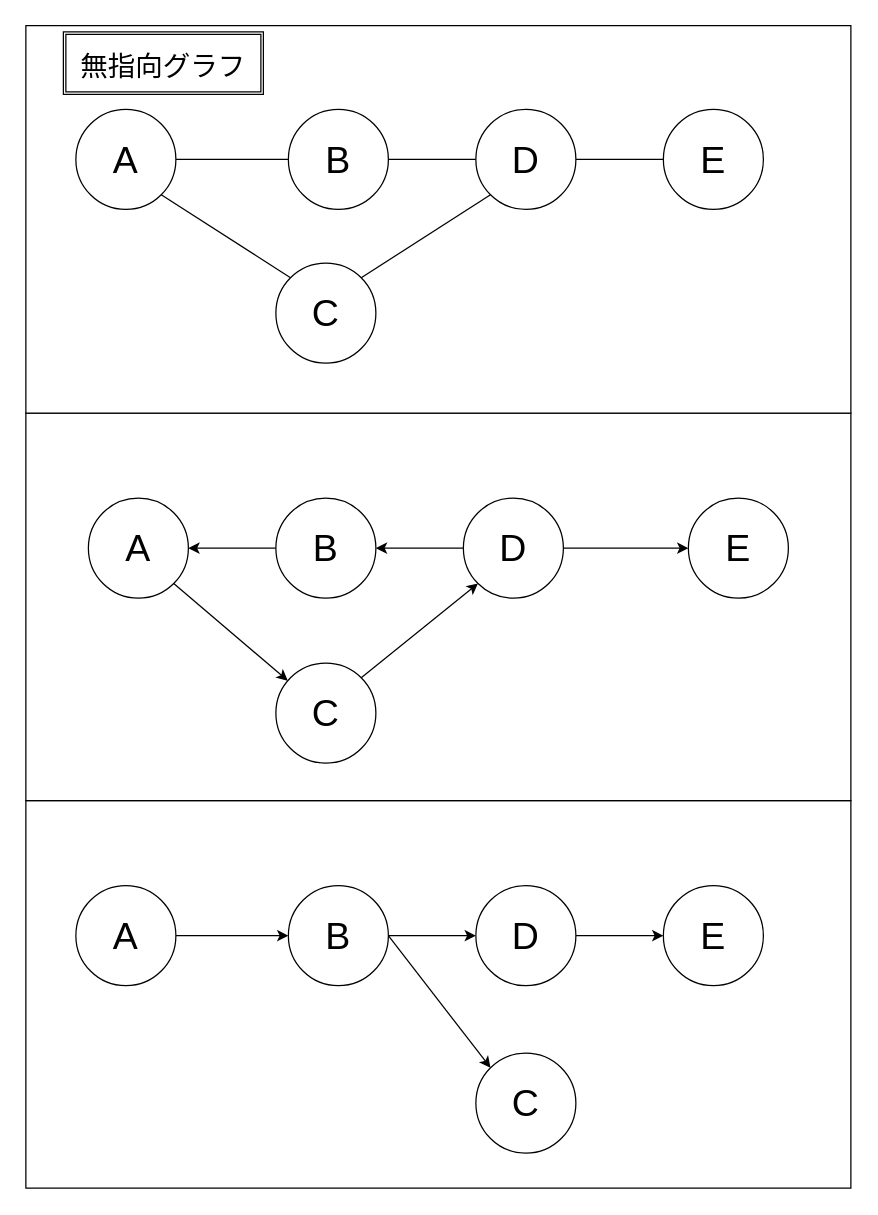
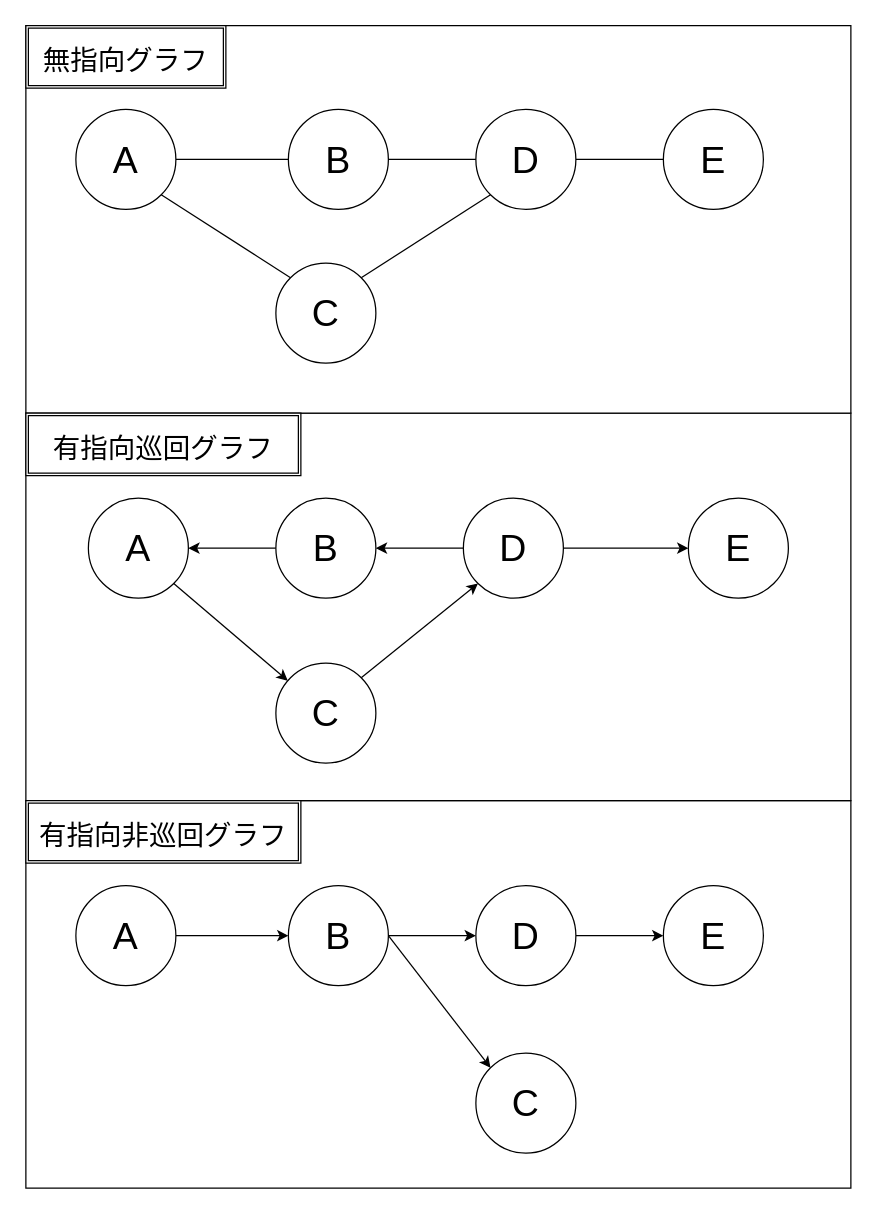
(163, 63) -> (126, 57)
none -> (163, 444)
none -> (163, 832)
